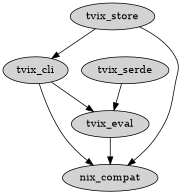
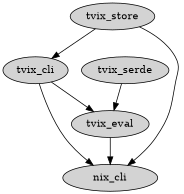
(110, 178) -> (110, 178)
